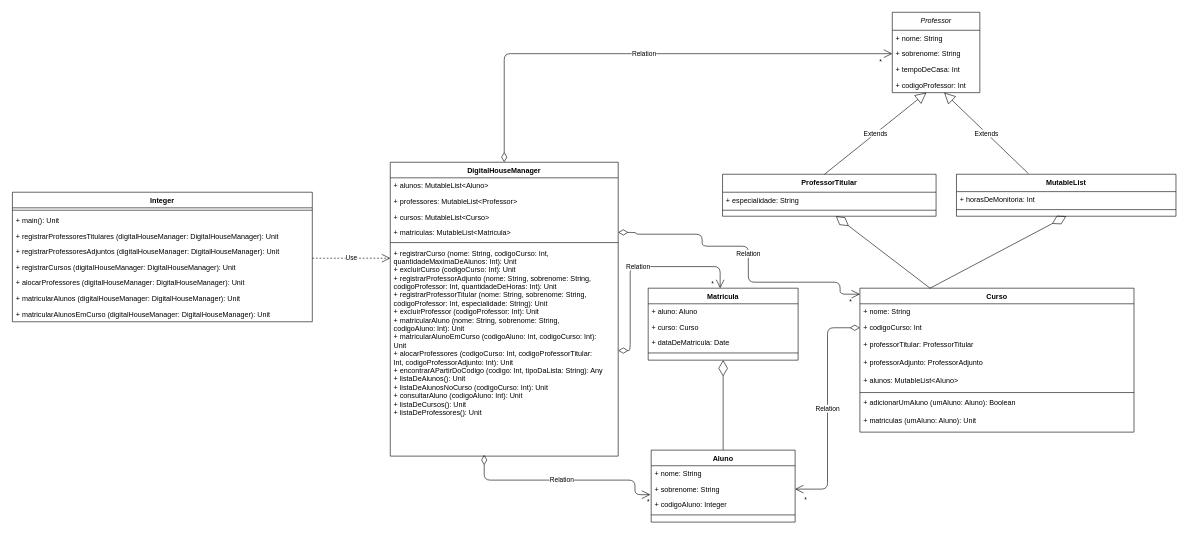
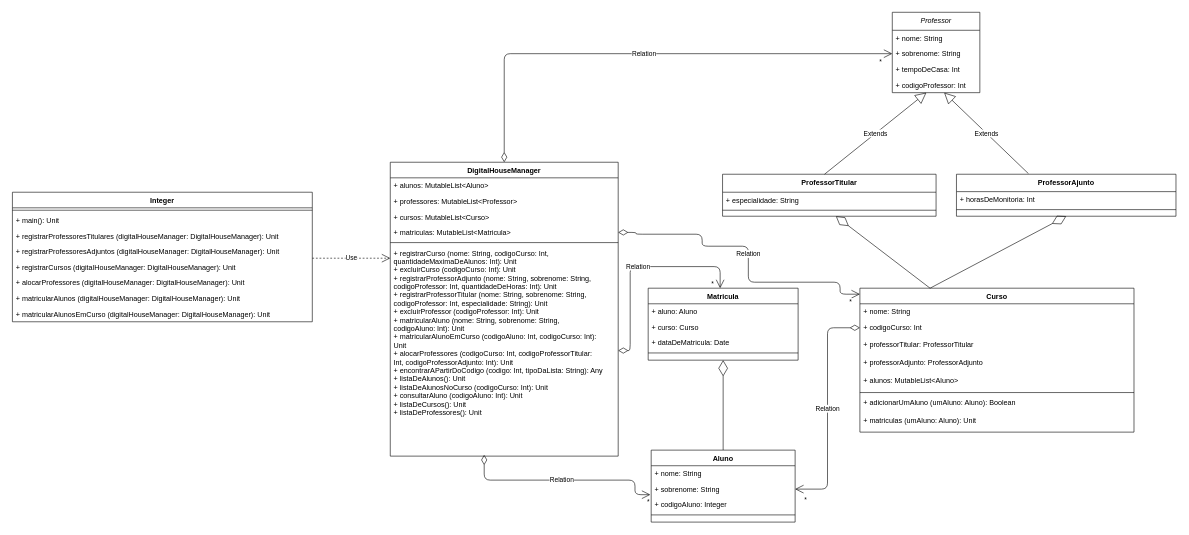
(1066, 182) -> (1066, 182)
